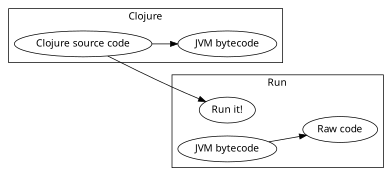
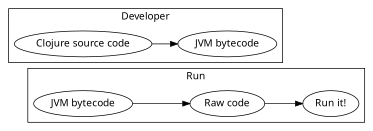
(146, 17) -> (146, 17)
(153, 78) -> (280, 104)
